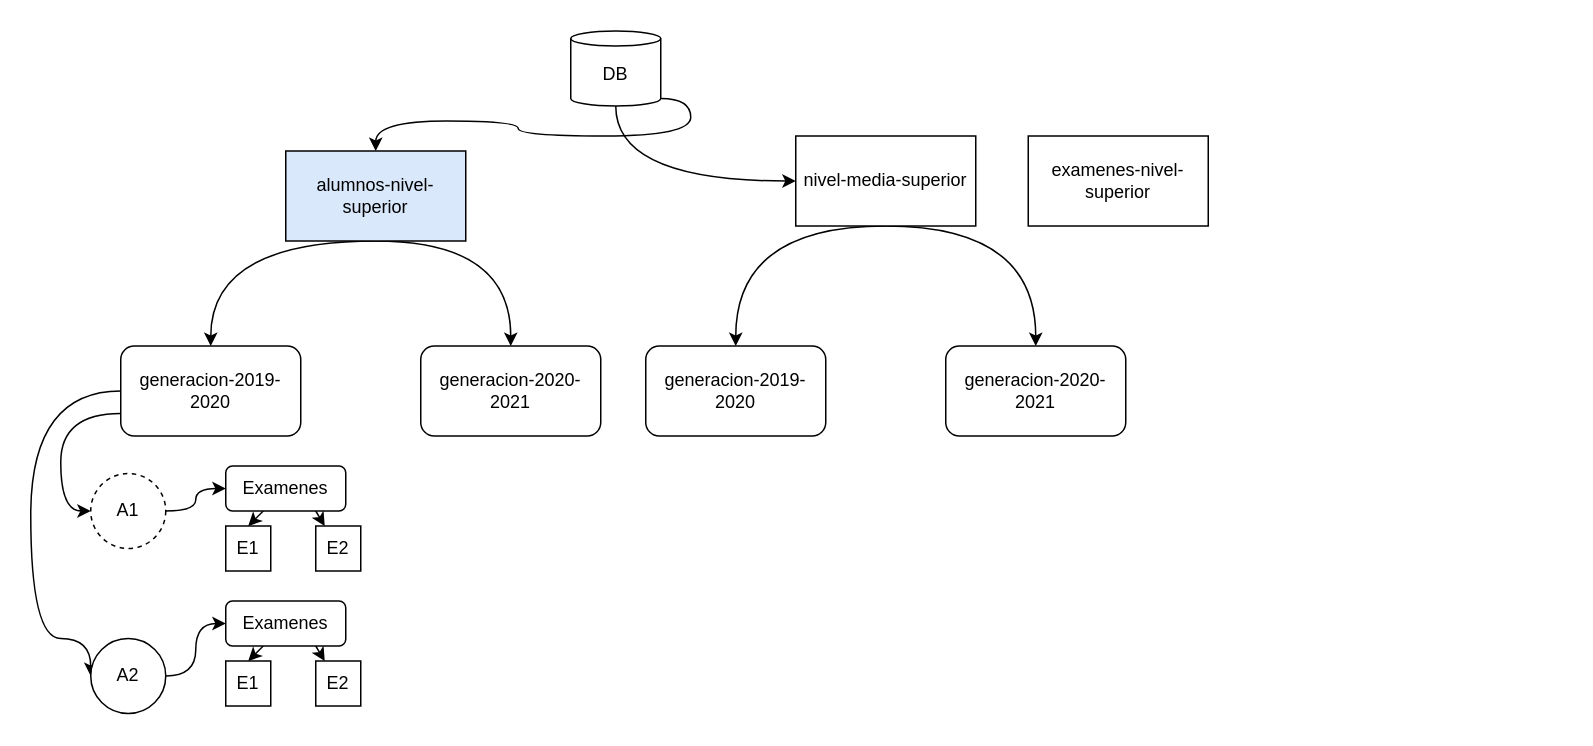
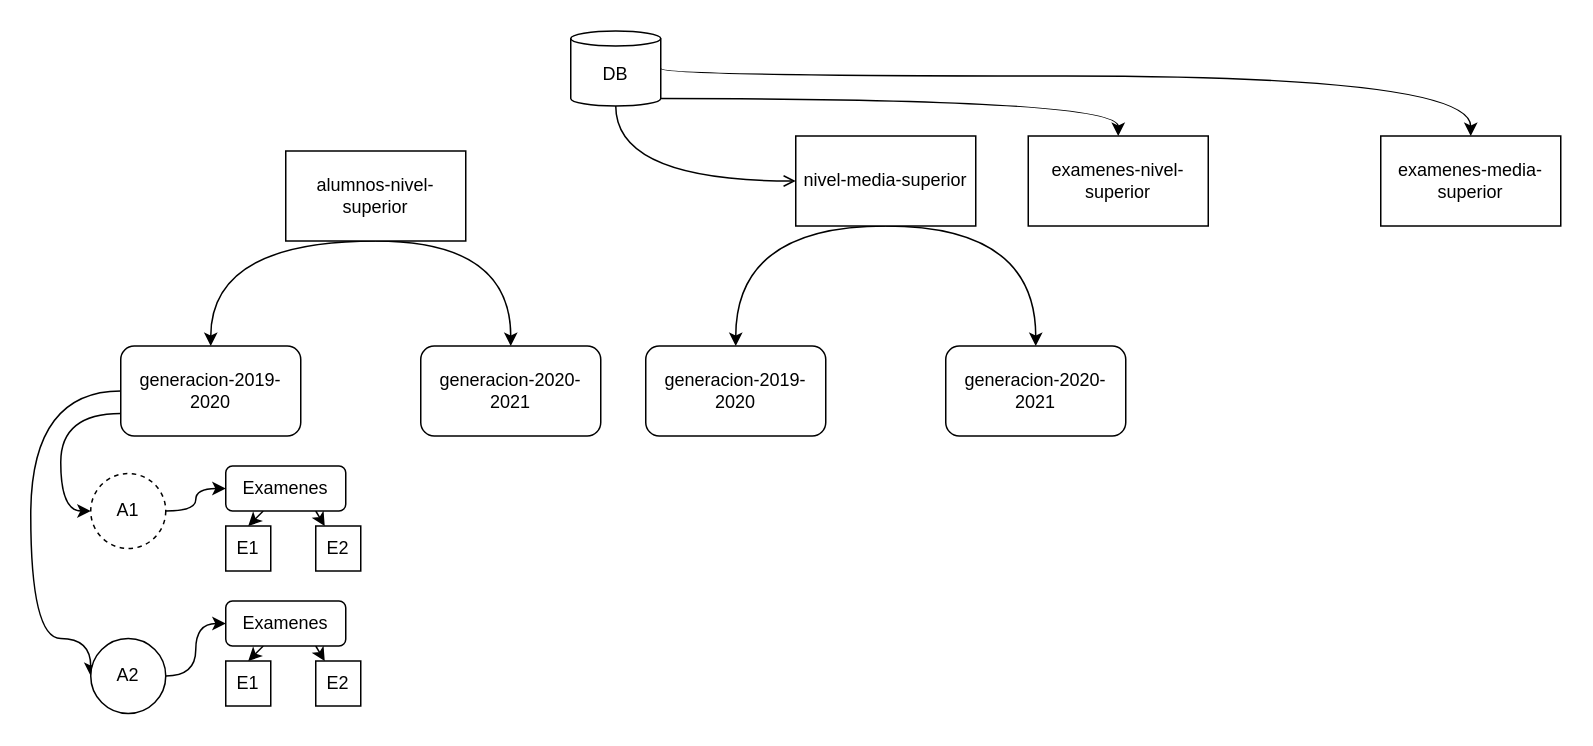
none -> (1071, 76)
(549, 135) -> (894, 101)
(784, 181) -> (786, 181)
none -> (1471, 181)
(376, 196) -> (376, 196)
